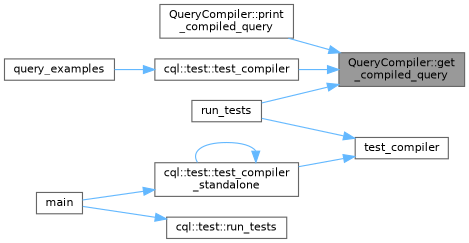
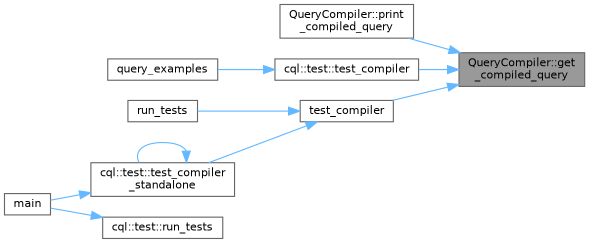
(295, 95) -> (420, 94)
